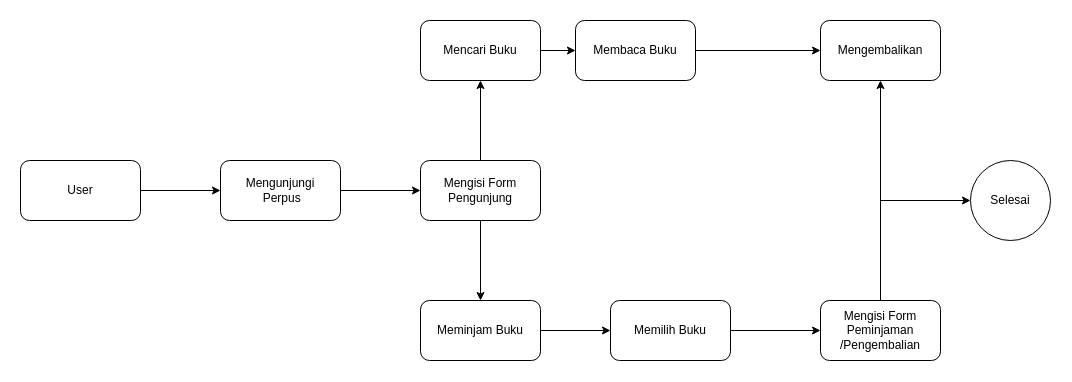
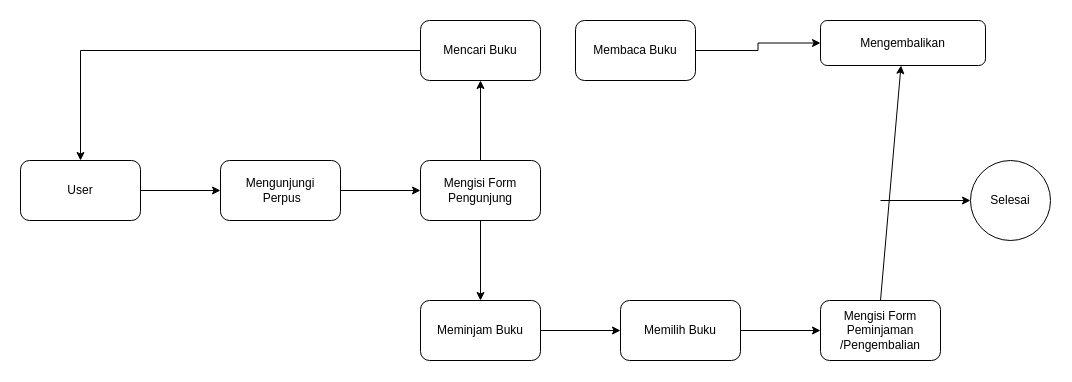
(560, 51) -> (200, 51)
(881, 51) -> (903, 43)
(671, 331) -> (681, 331)
